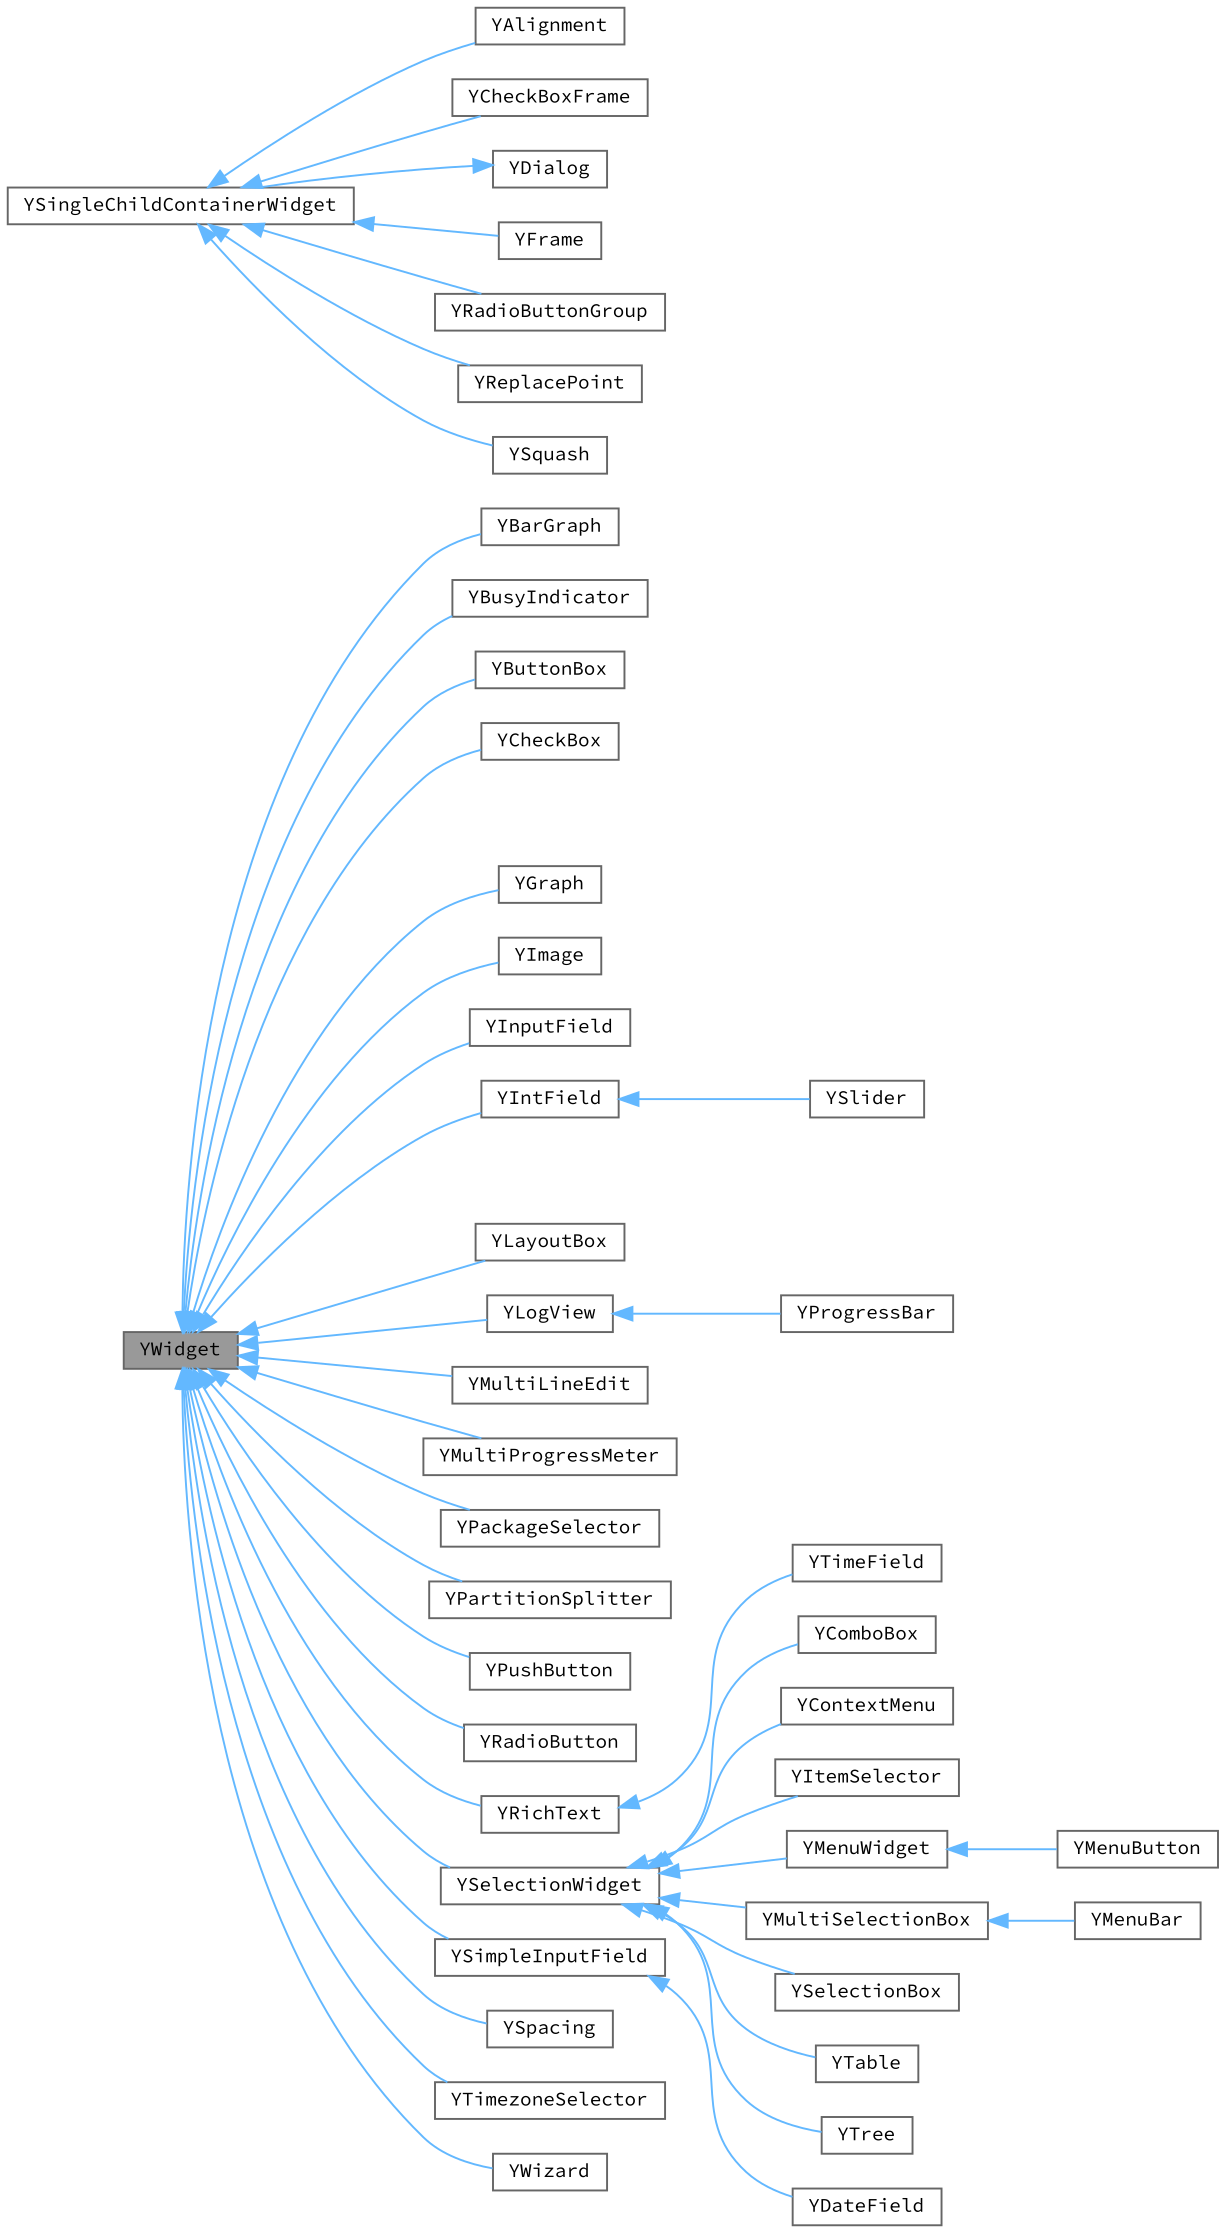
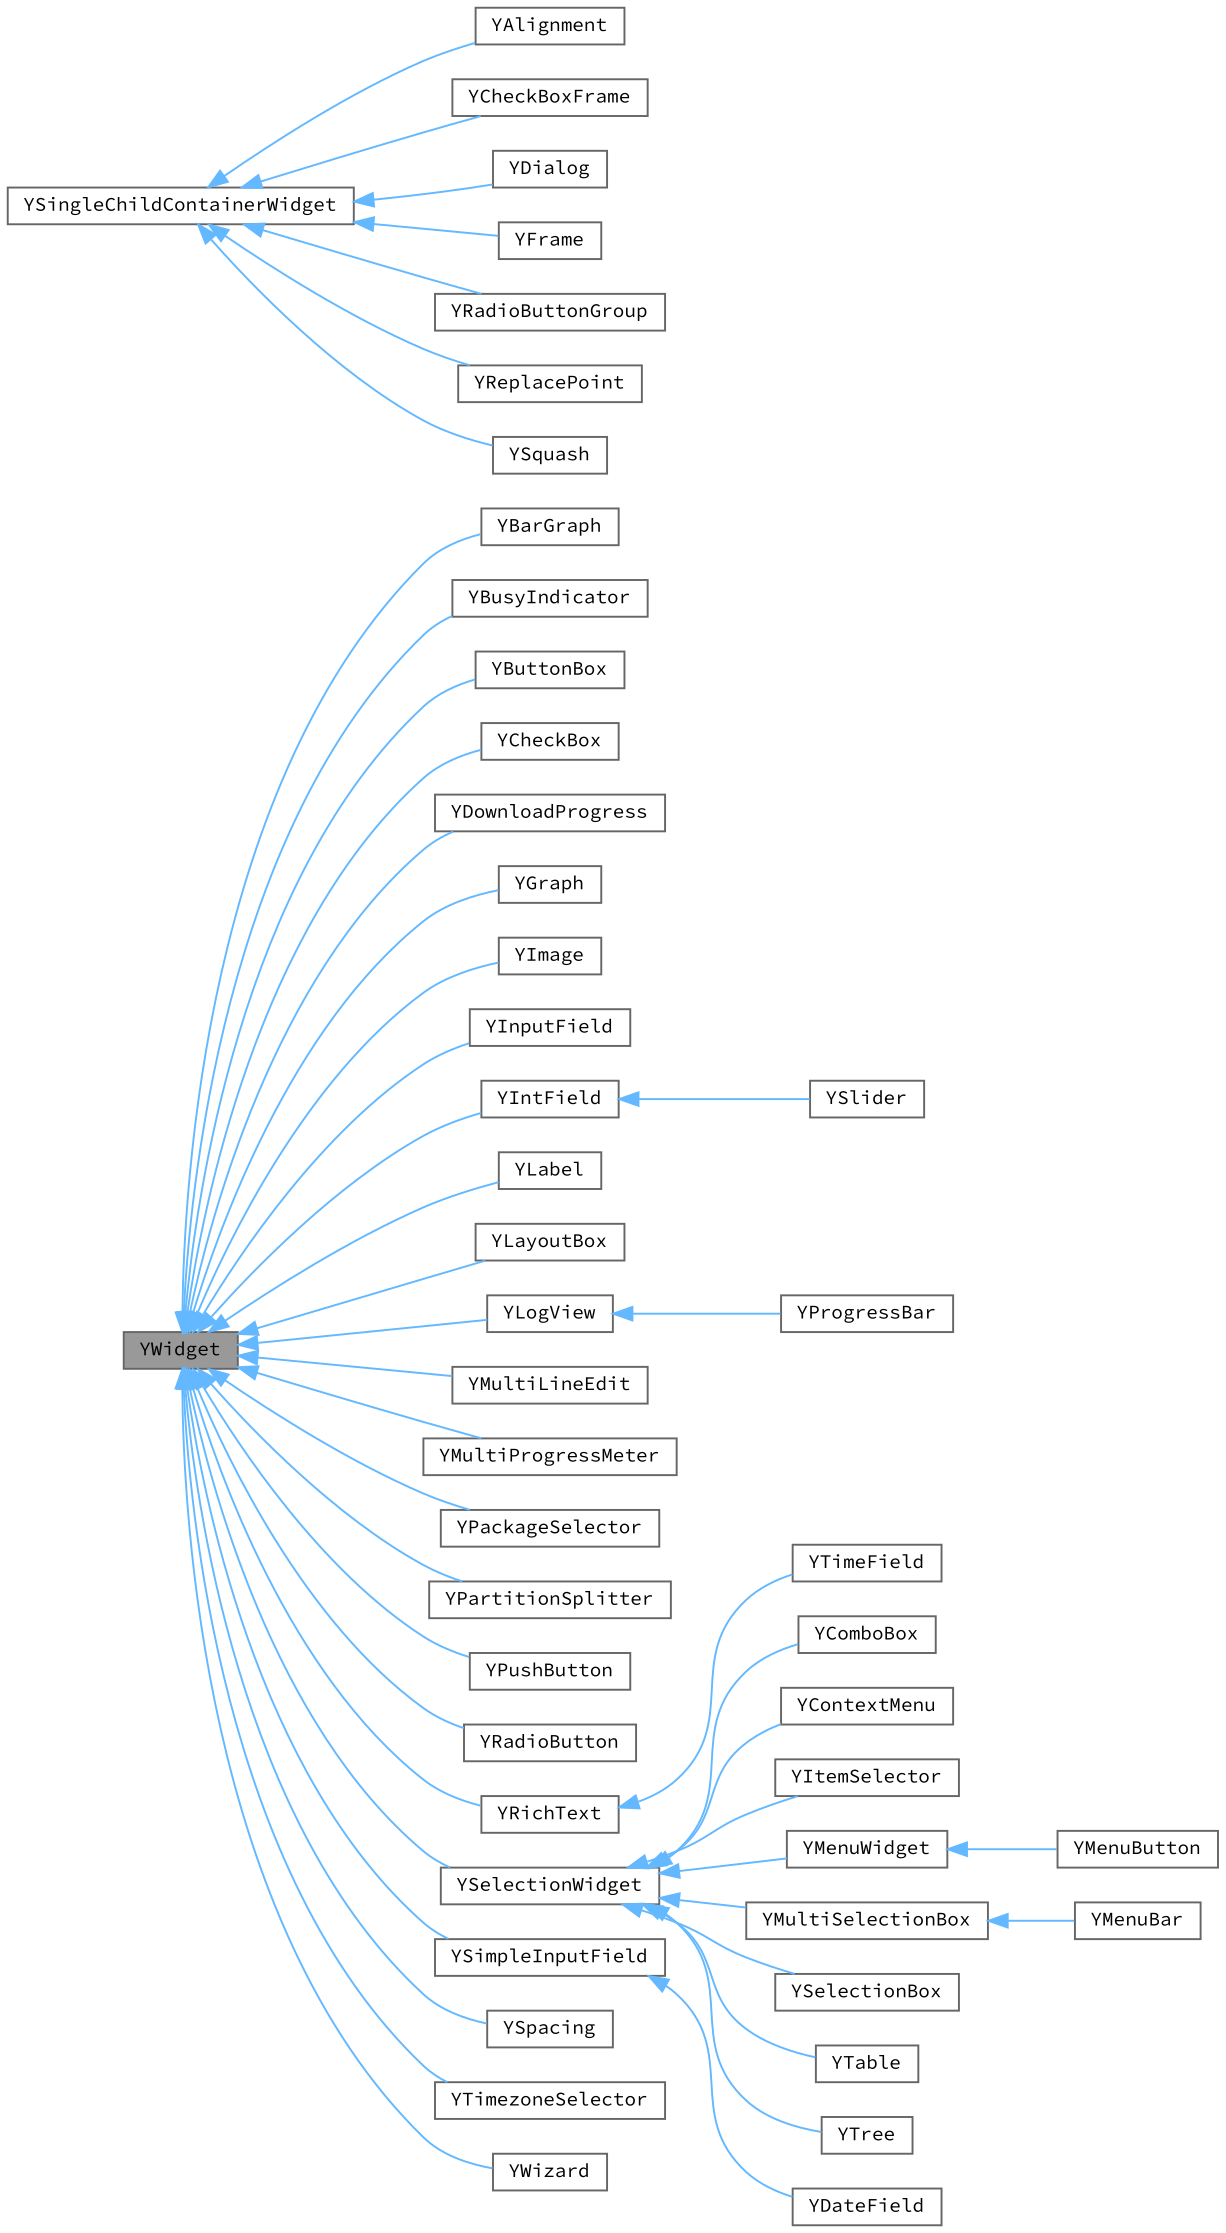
(366, 174) -> (433, 193)
none -> (550, 813)
none -> (550, 1171)
